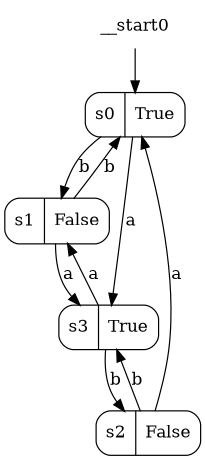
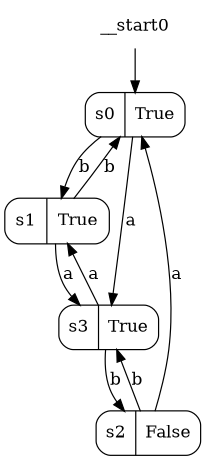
(77, 220) -> (78, 220)
